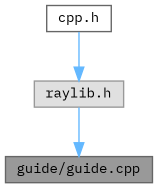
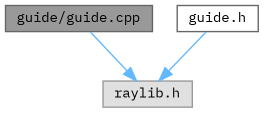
(79, 19) -> (218, 19)
(79, 125) -> (109, 51)
